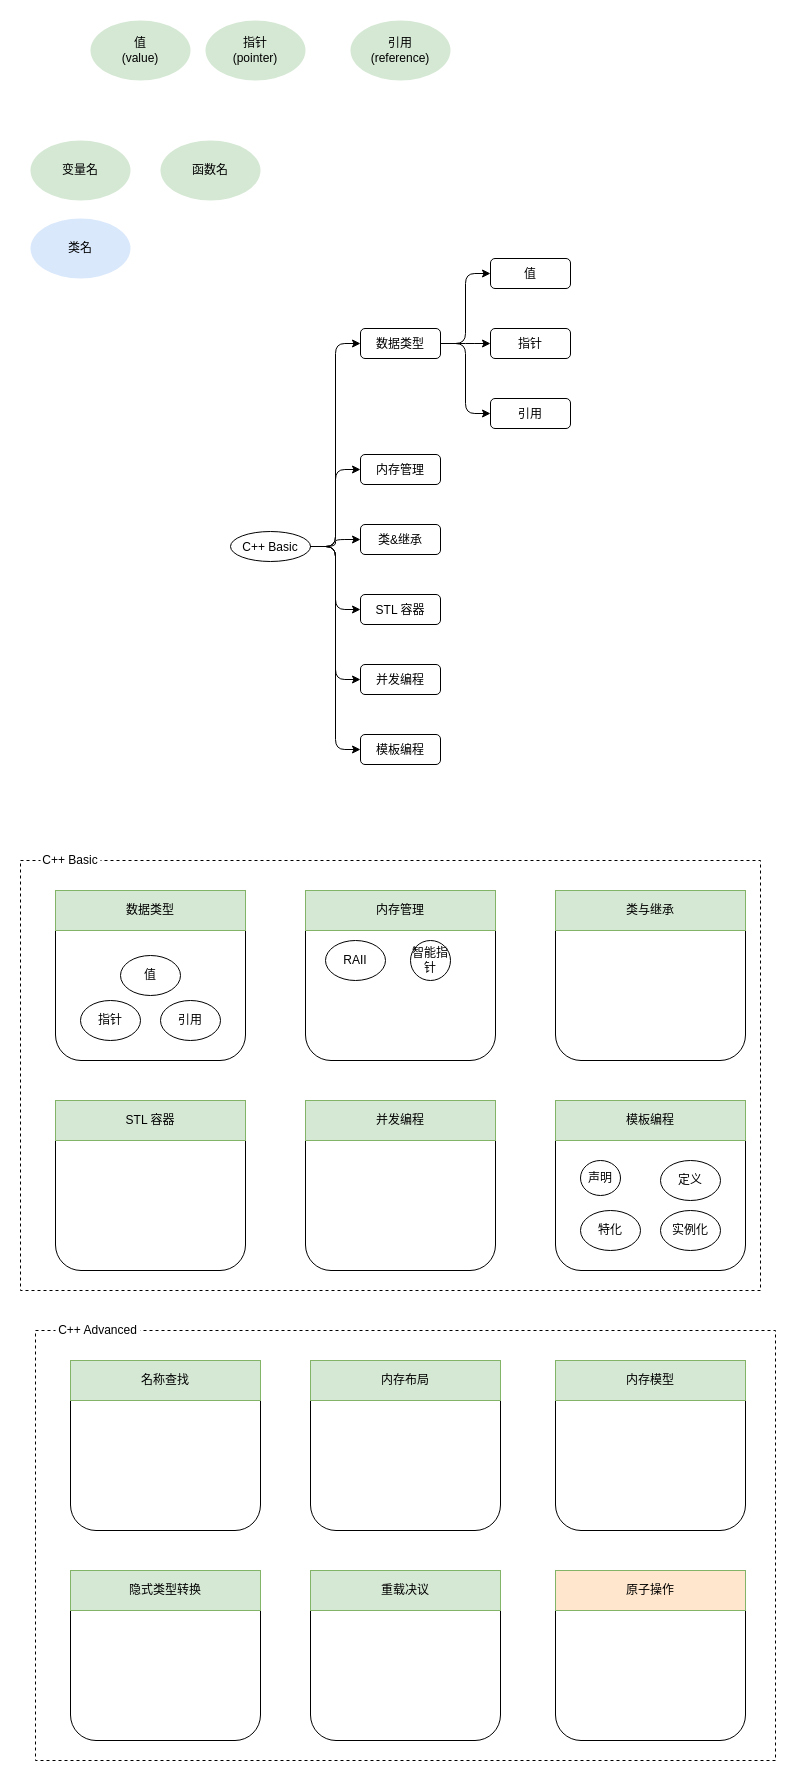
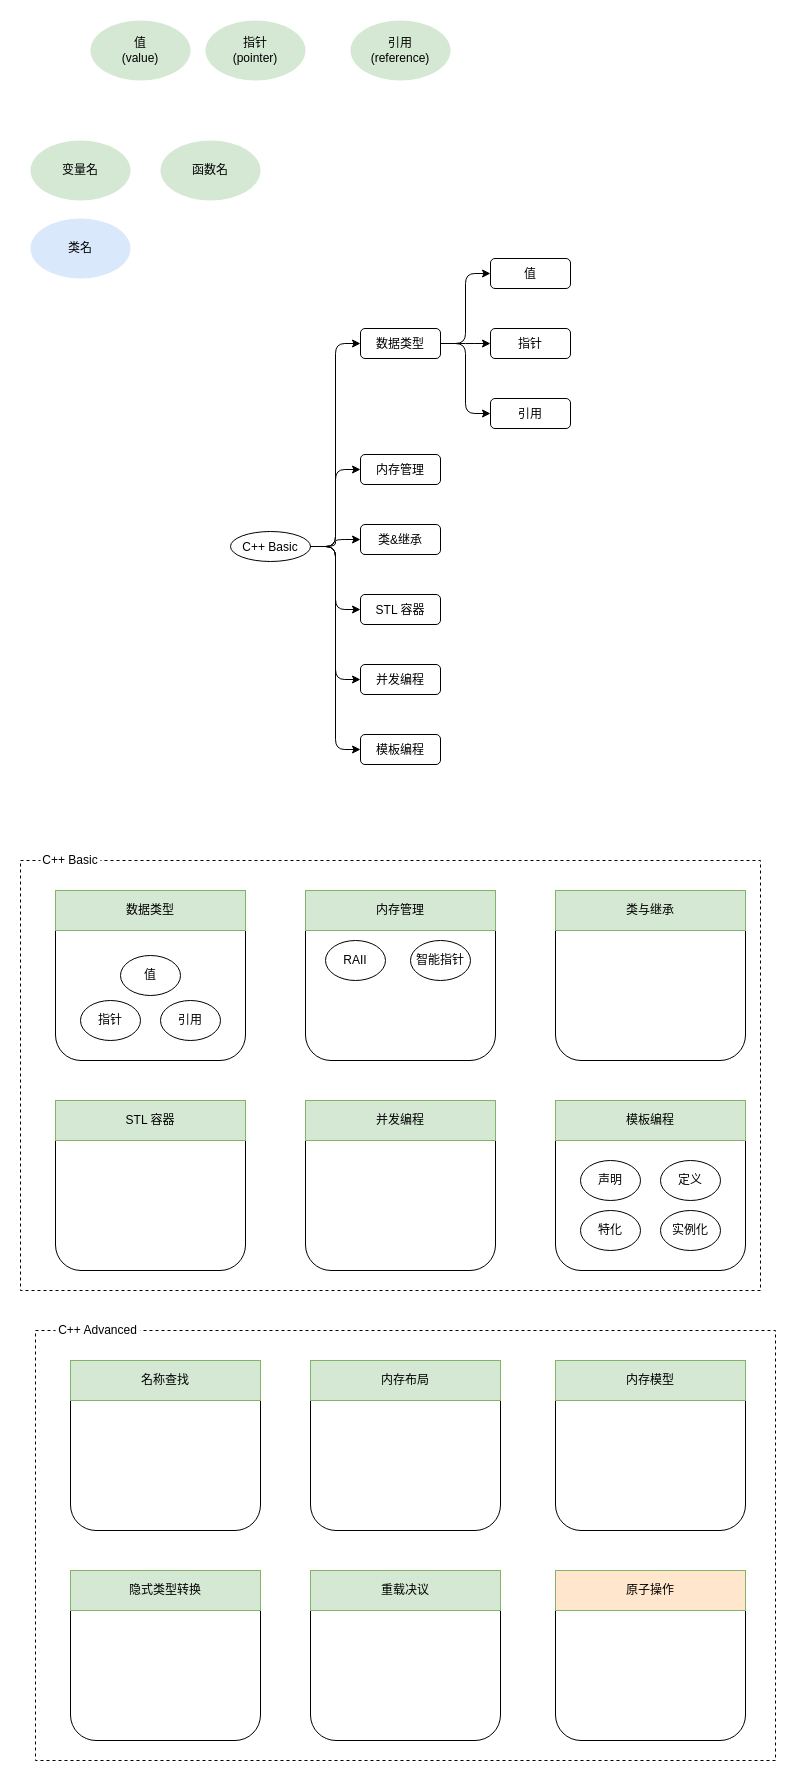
(431, 961) -> (441, 961)
(601, 1178) -> (611, 1181)
